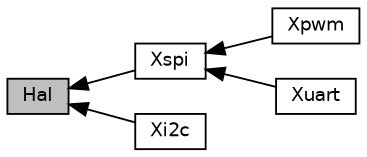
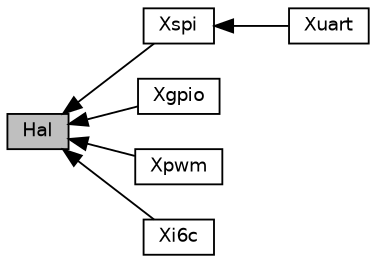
(248, 42) -> (111, 150)
none -> (179, 96)
(170, 132) -> (179, 237)
